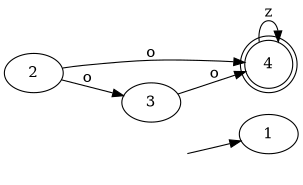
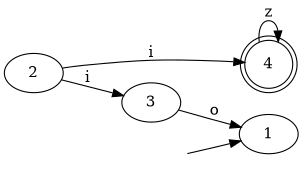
(151, 53) -> (151, 53)
(88, 78) -> (88, 78)
(206, 85) -> (205, 117)
